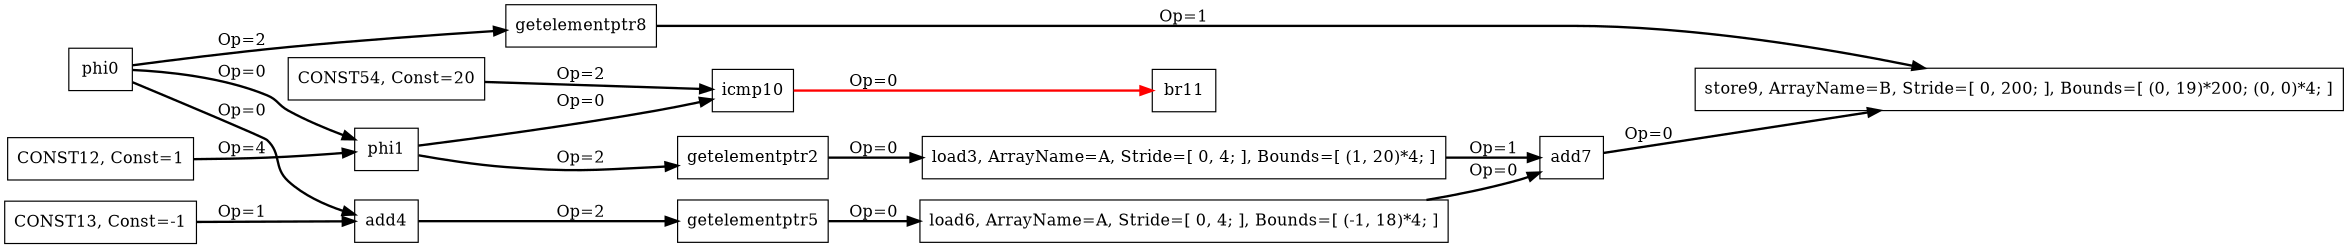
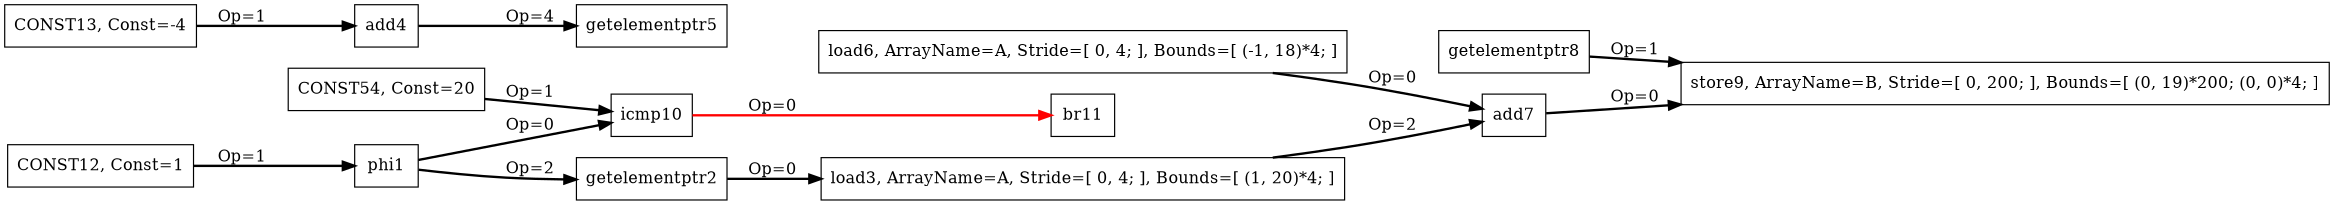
(101, 69) -> none
(581, 75) -> (531, 92)
(242, 149) -> (242, 157)
(1494, 149) -> (1393, 125)
(581, 212) -> (531, 17)
(868, 221) -> none
(101, 222) -> (101, 26)
